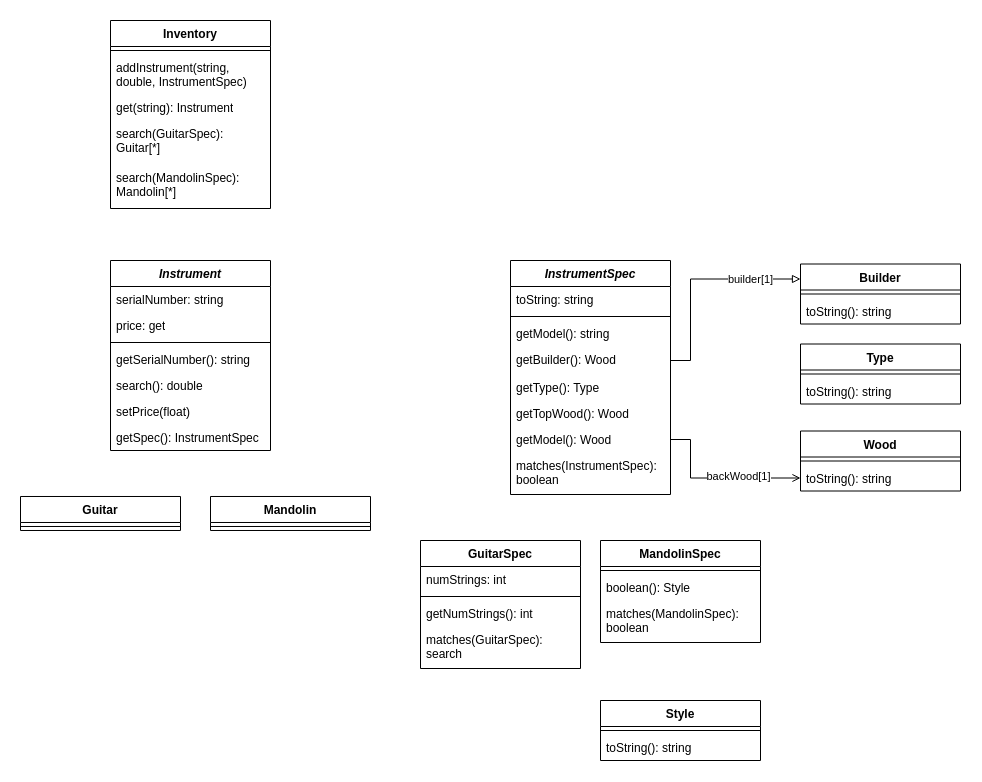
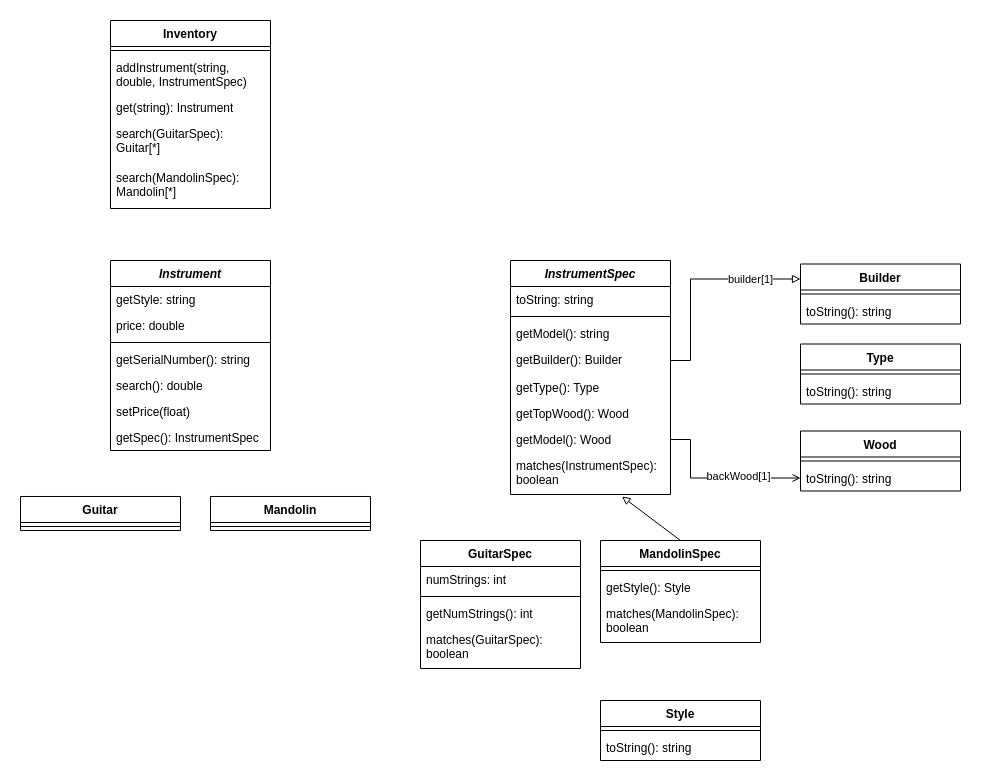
(176, 301) -> (164, 301)
(145, 327) -> (154, 327)
(571, 361) -> (578, 361)
none -> (655, 521)
(654, 589) -> (657, 589)
(502, 648) -> (502, 648)
